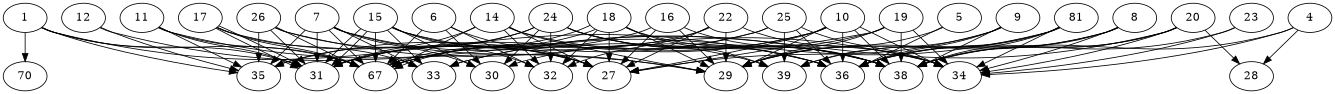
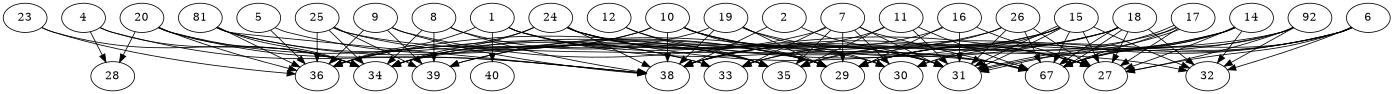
(726, 18) -> (1310, 18)
none -> (784, 18)
none -> (1080, 47)
none -> (1110, 47)
(25, 76) -> (492, 76)
